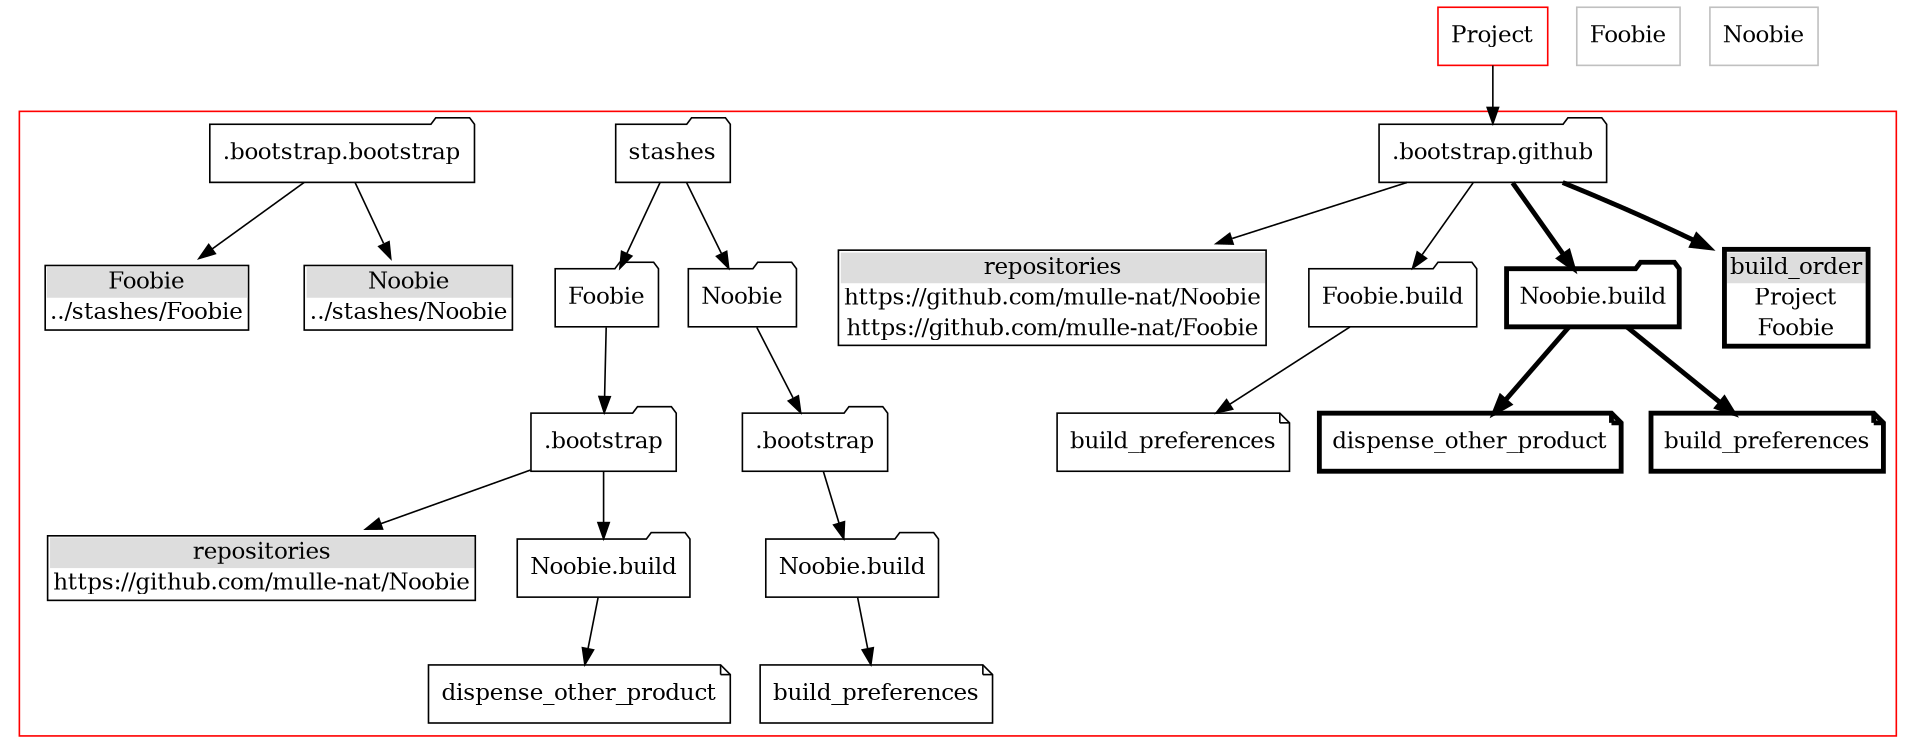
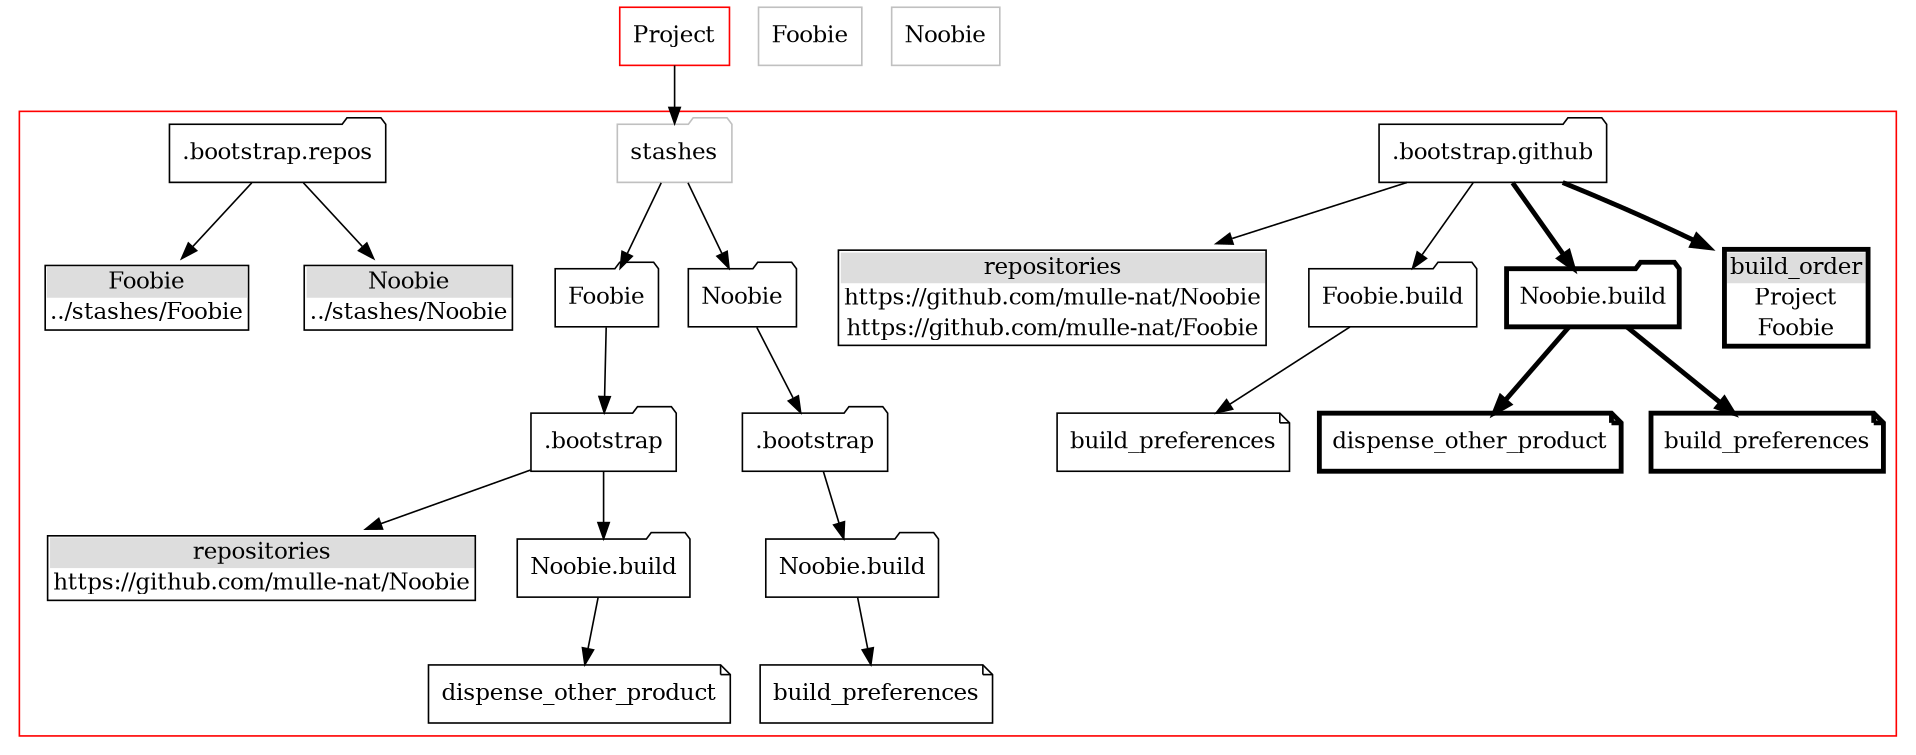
(1493, 86) -> (675, 86)
(342, 153) -> (278, 153)
(673, 153) -> (675, 153)
